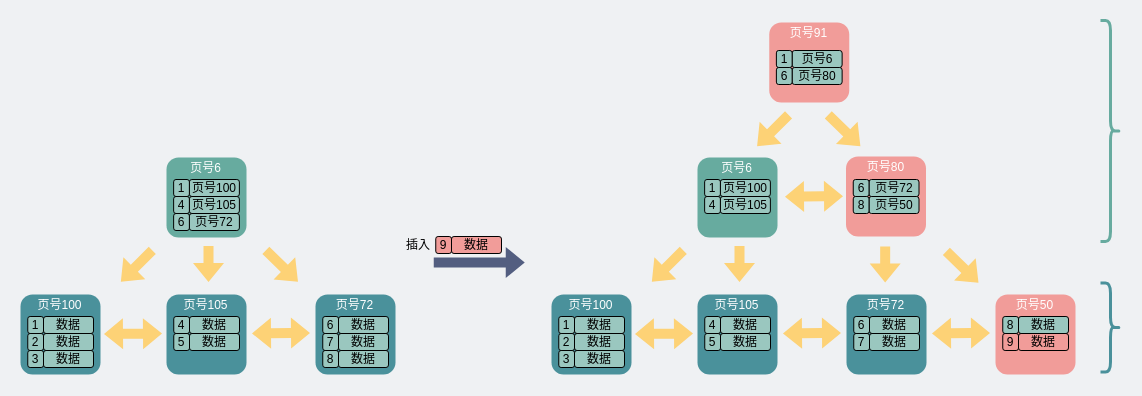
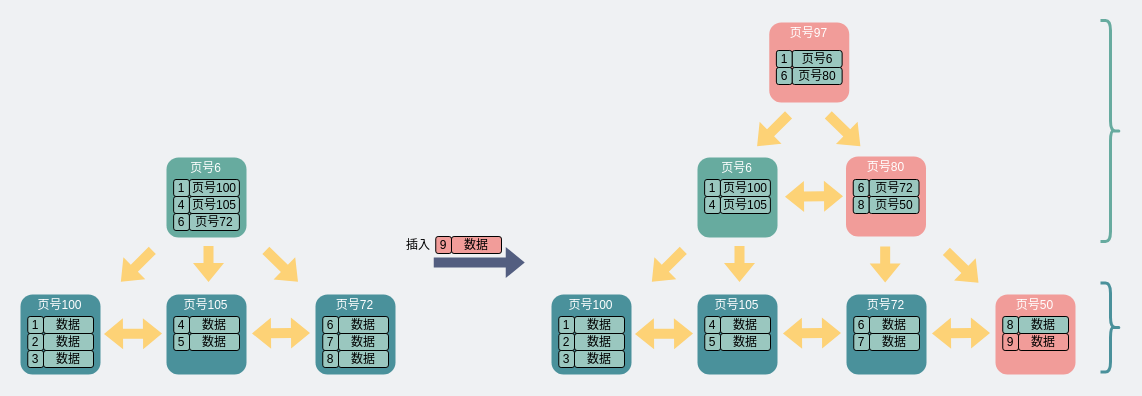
(809, 34) -> (809, 34)
